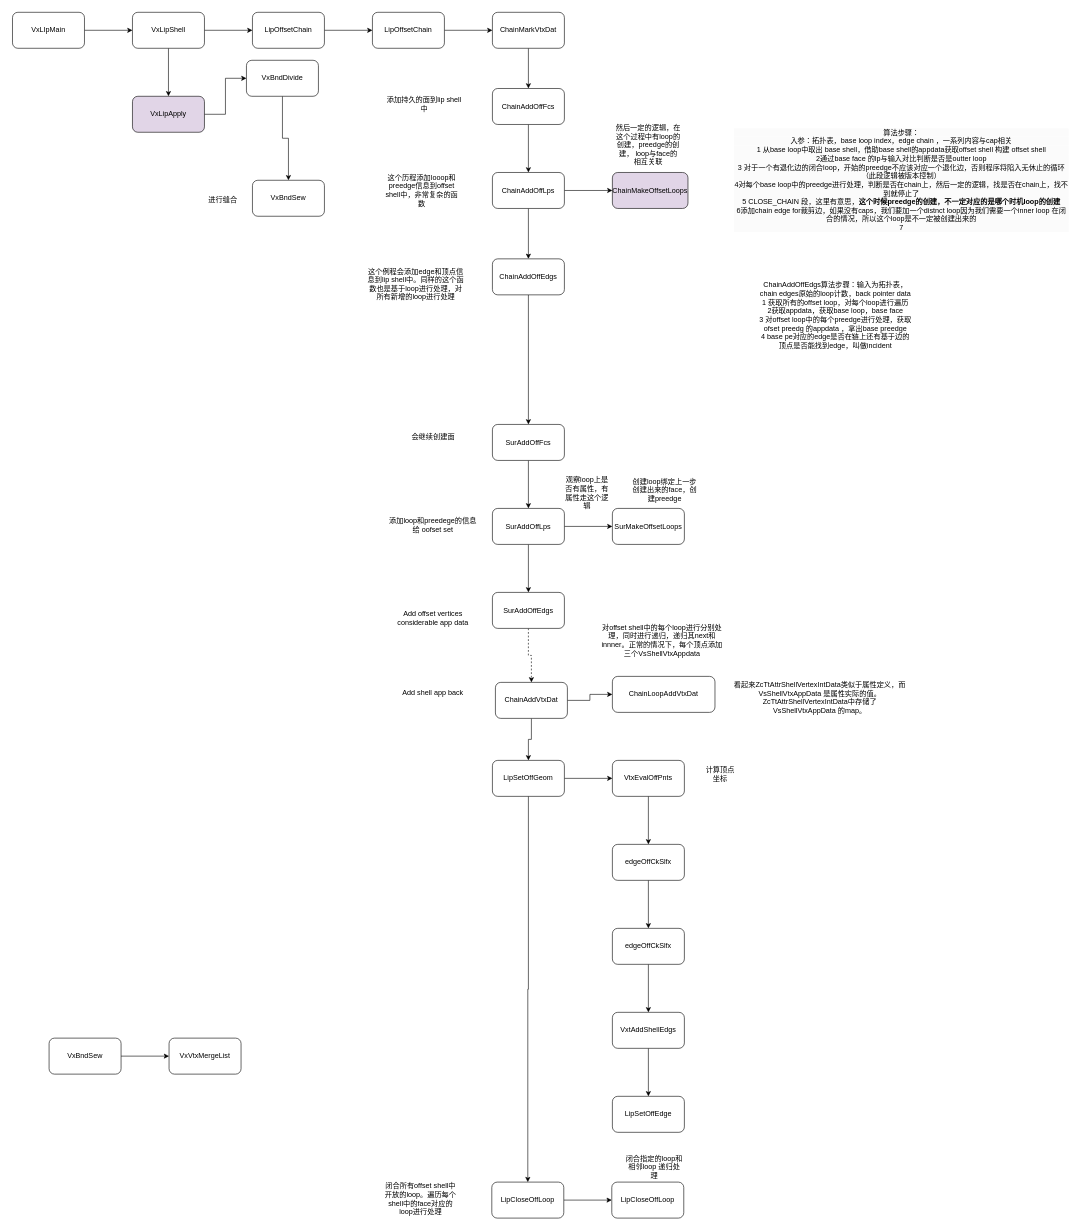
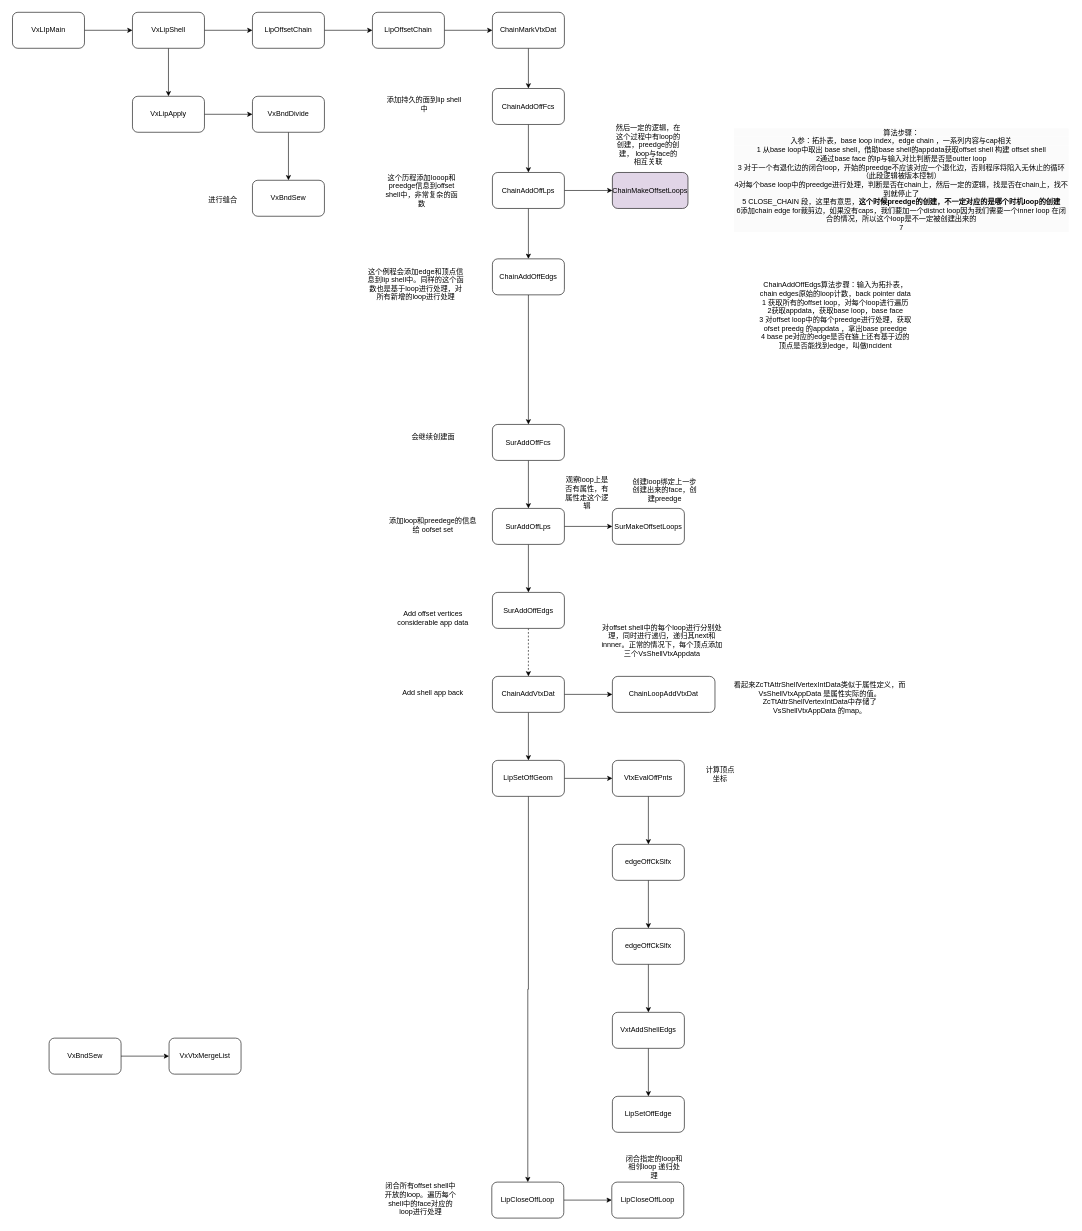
(282, 78) -> (288, 114)
(168, 114) -> (168, 114)
(531, 701) -> (528, 695)
